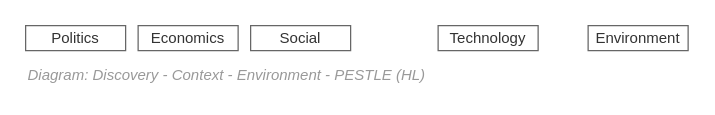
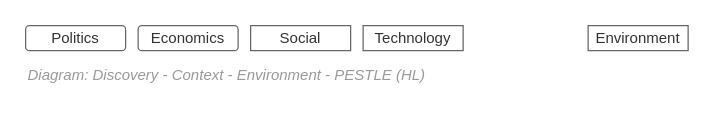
(76, 38) -> (76, 38)
(188, 38) -> (188, 38)
(488, 38) -> (413, 38)
